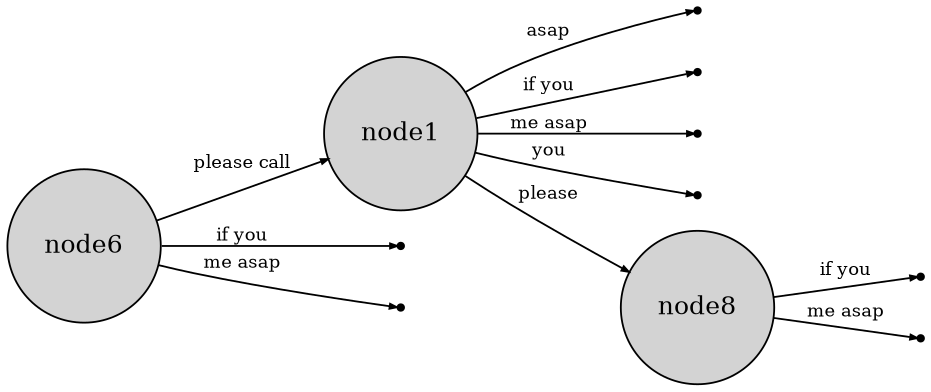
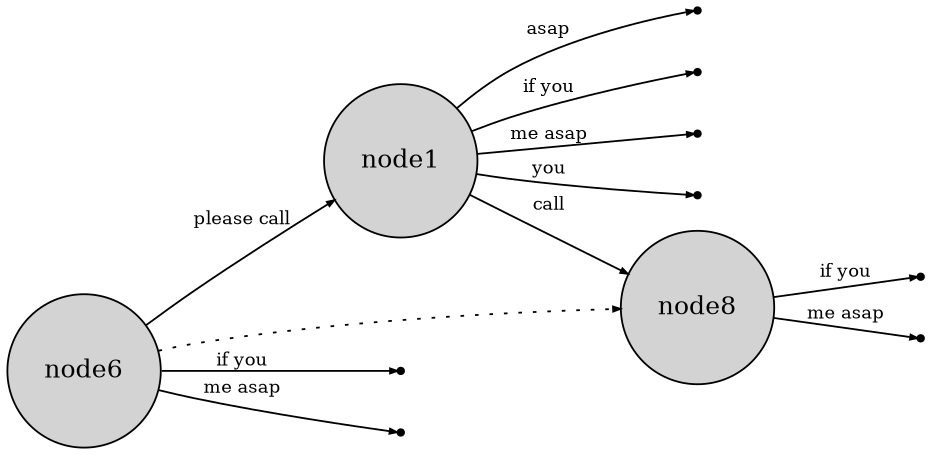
(549, 194) -> (549, 205)
none -> (385, 322)
